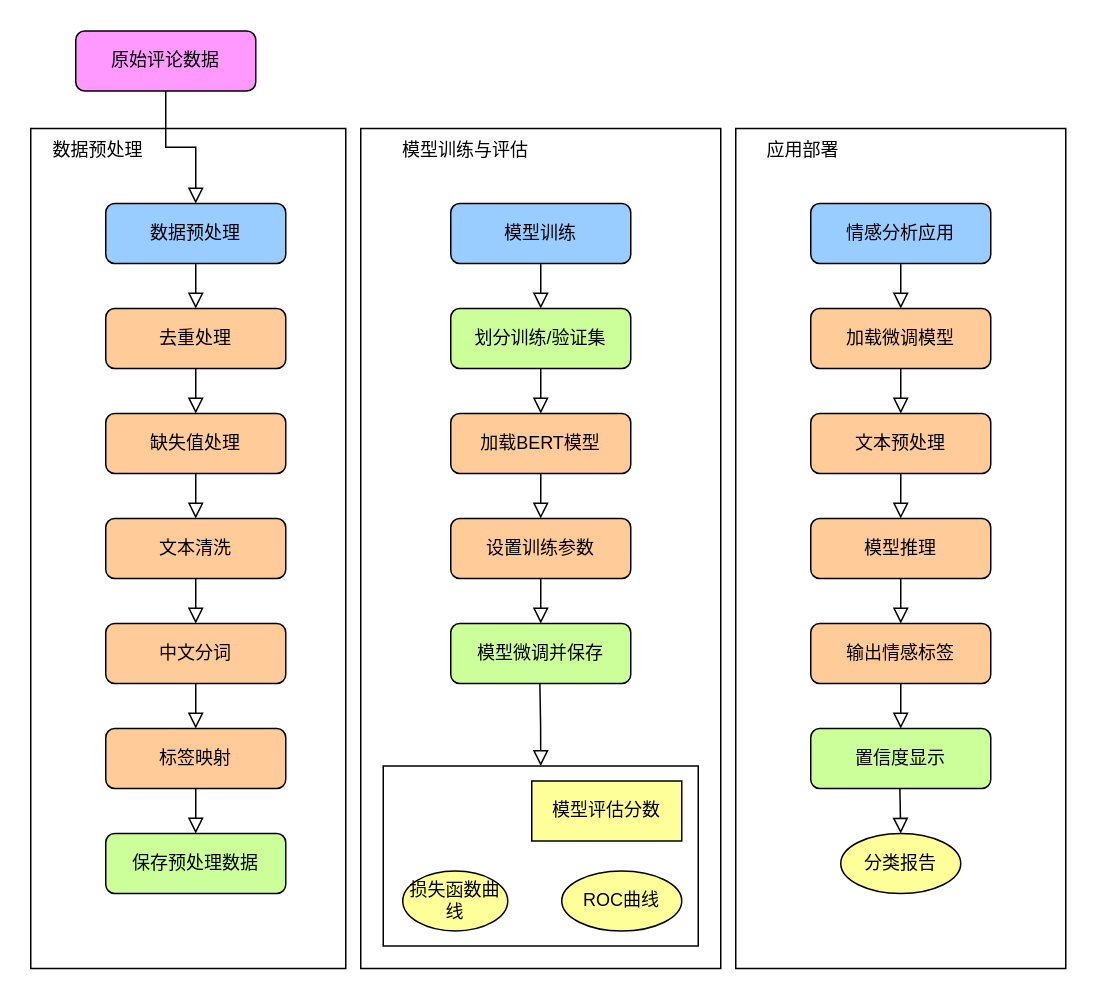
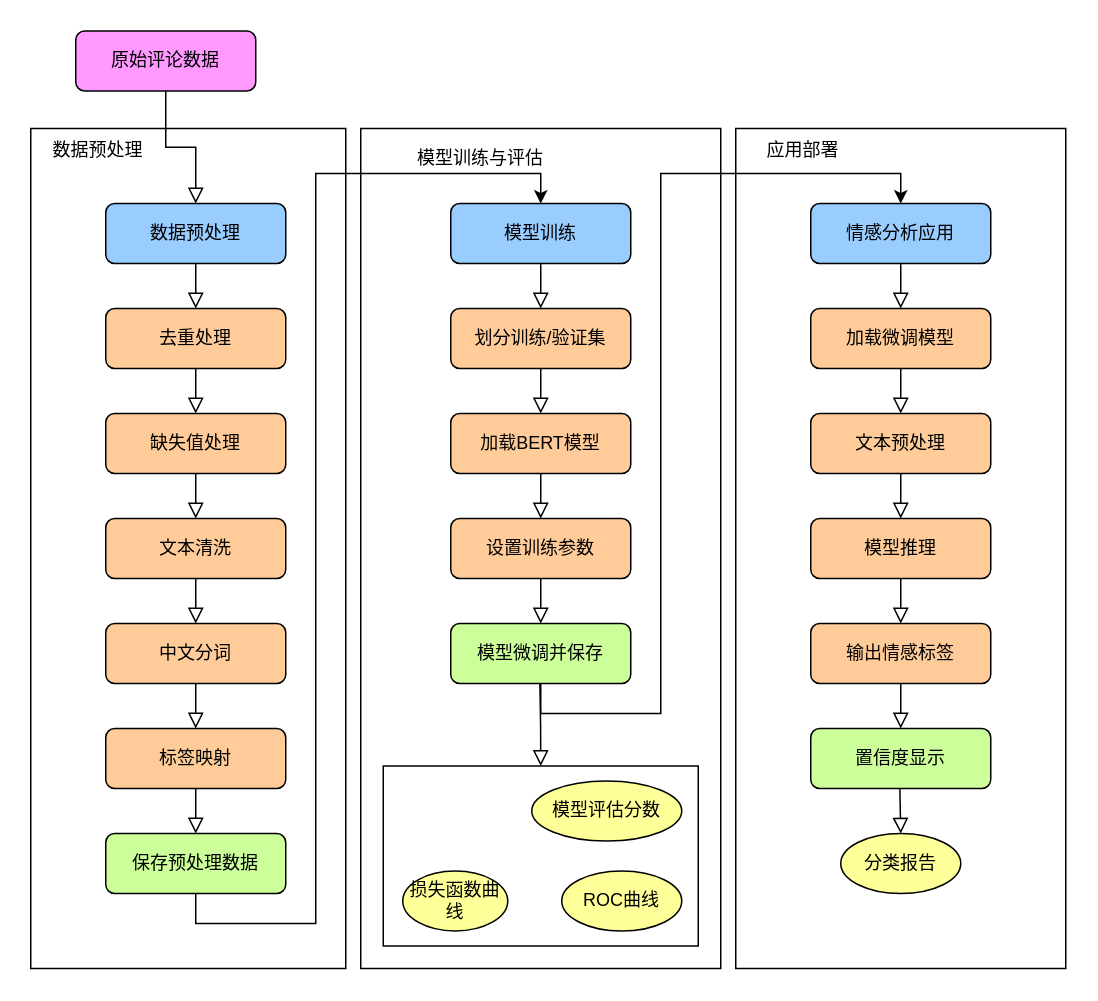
(466, 151) -> (481, 158)
(541, 338) -> (541, 338)
none -> (661, 372)
none -> (316, 501)
(607, 811) -> (607, 811)
